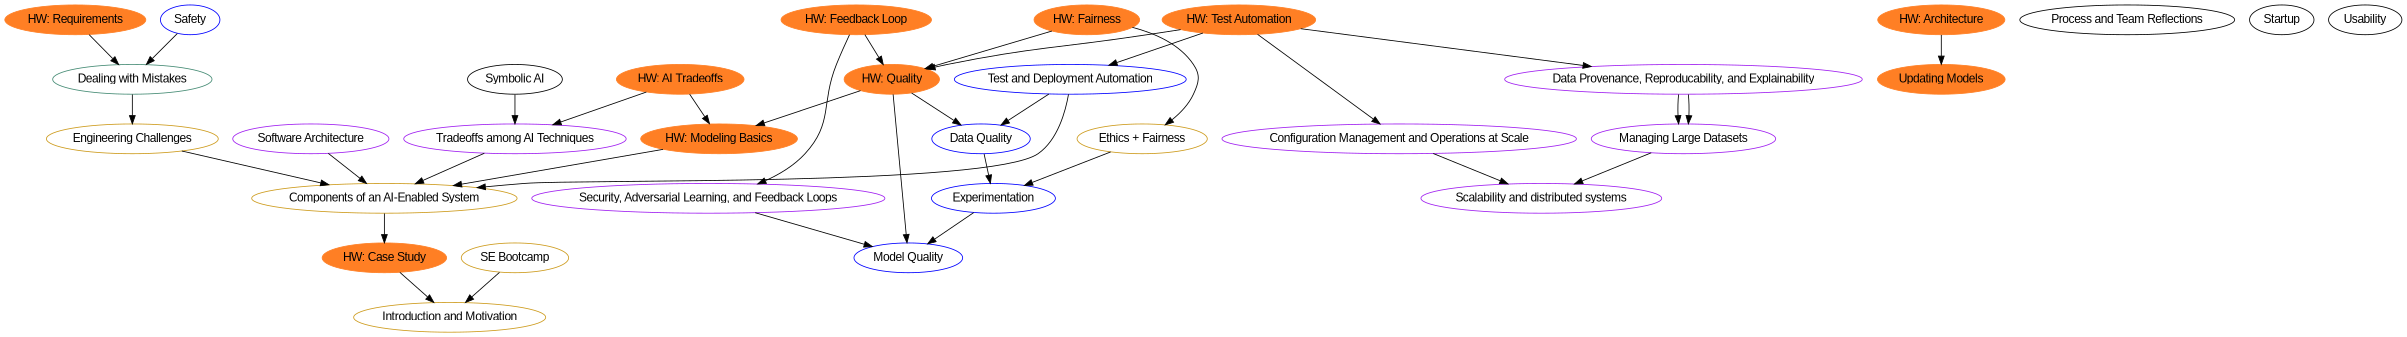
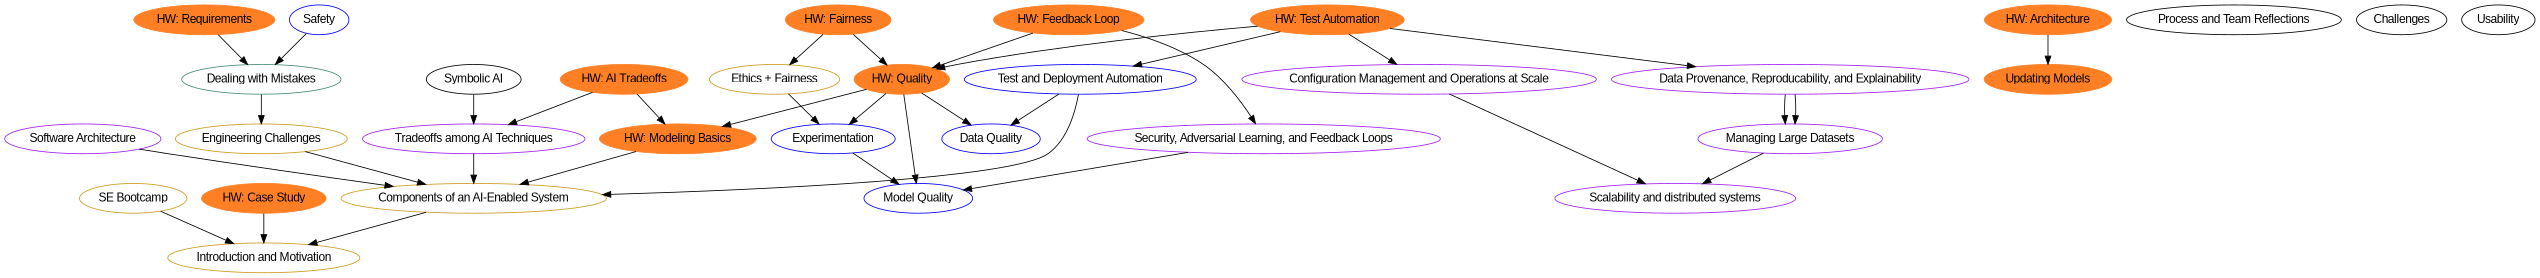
(2282, 20) -> (2402, 20)
(986, 161) -> (871, 106)
(384, 224) -> (371, 227)
